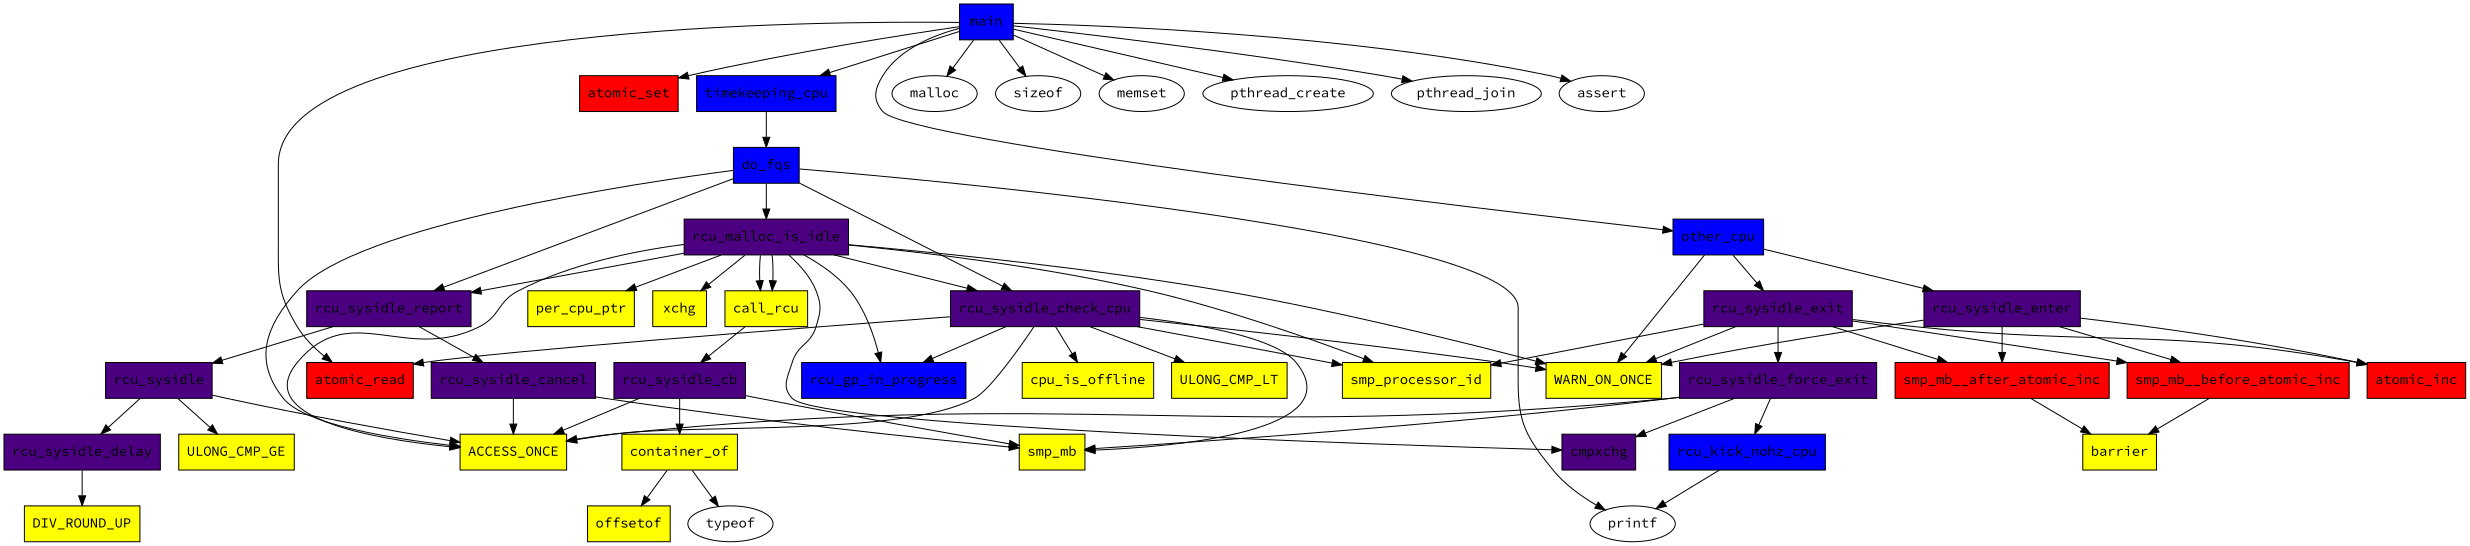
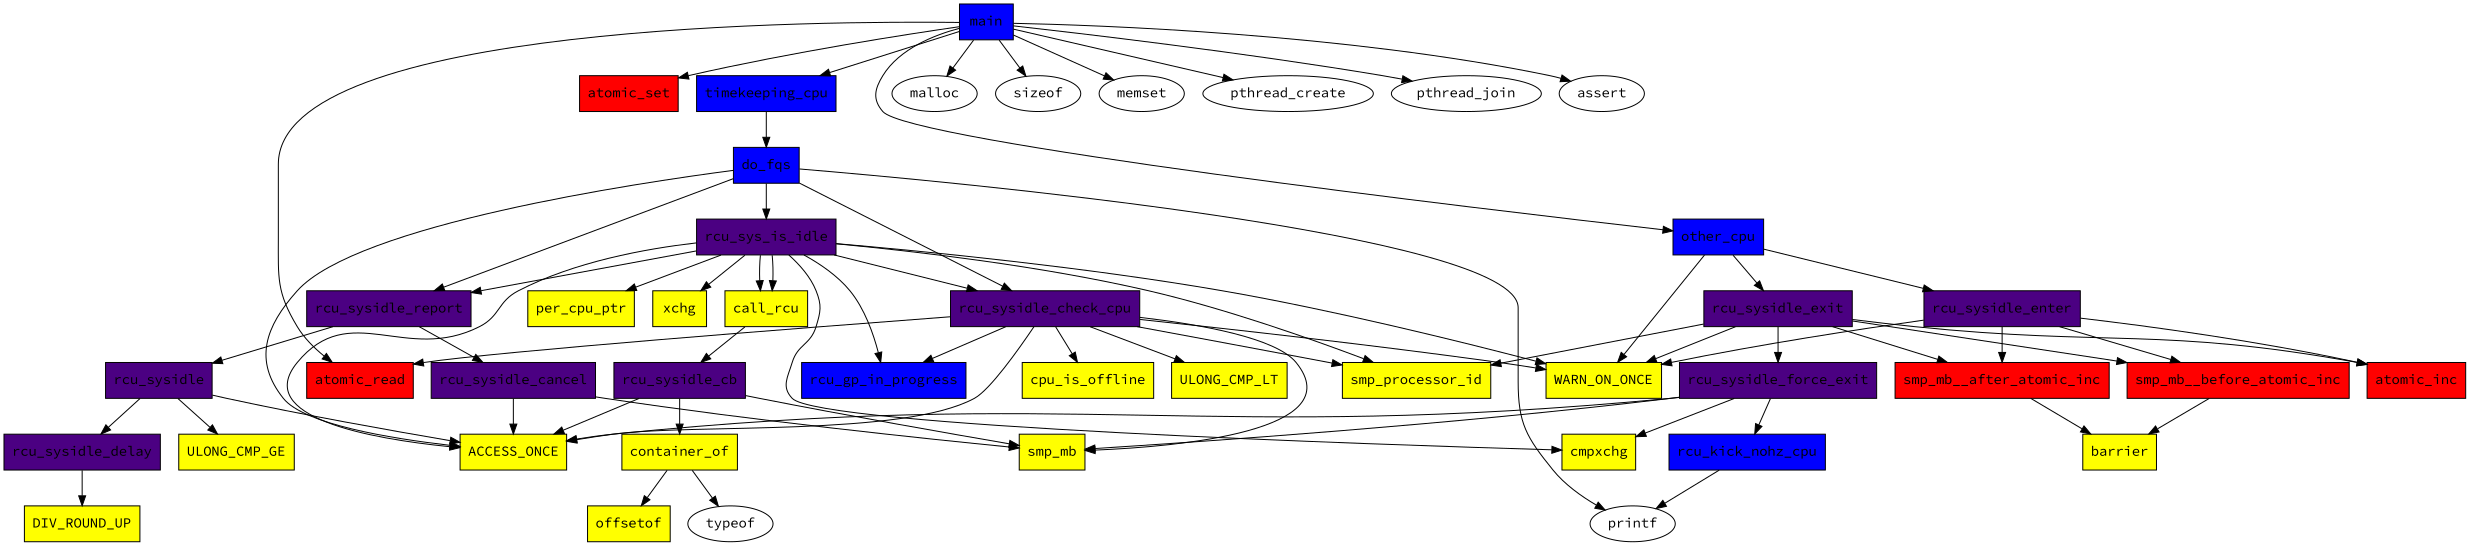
(766, 237) -> (766, 237)
(1599, 452) -> (1599, 452)
